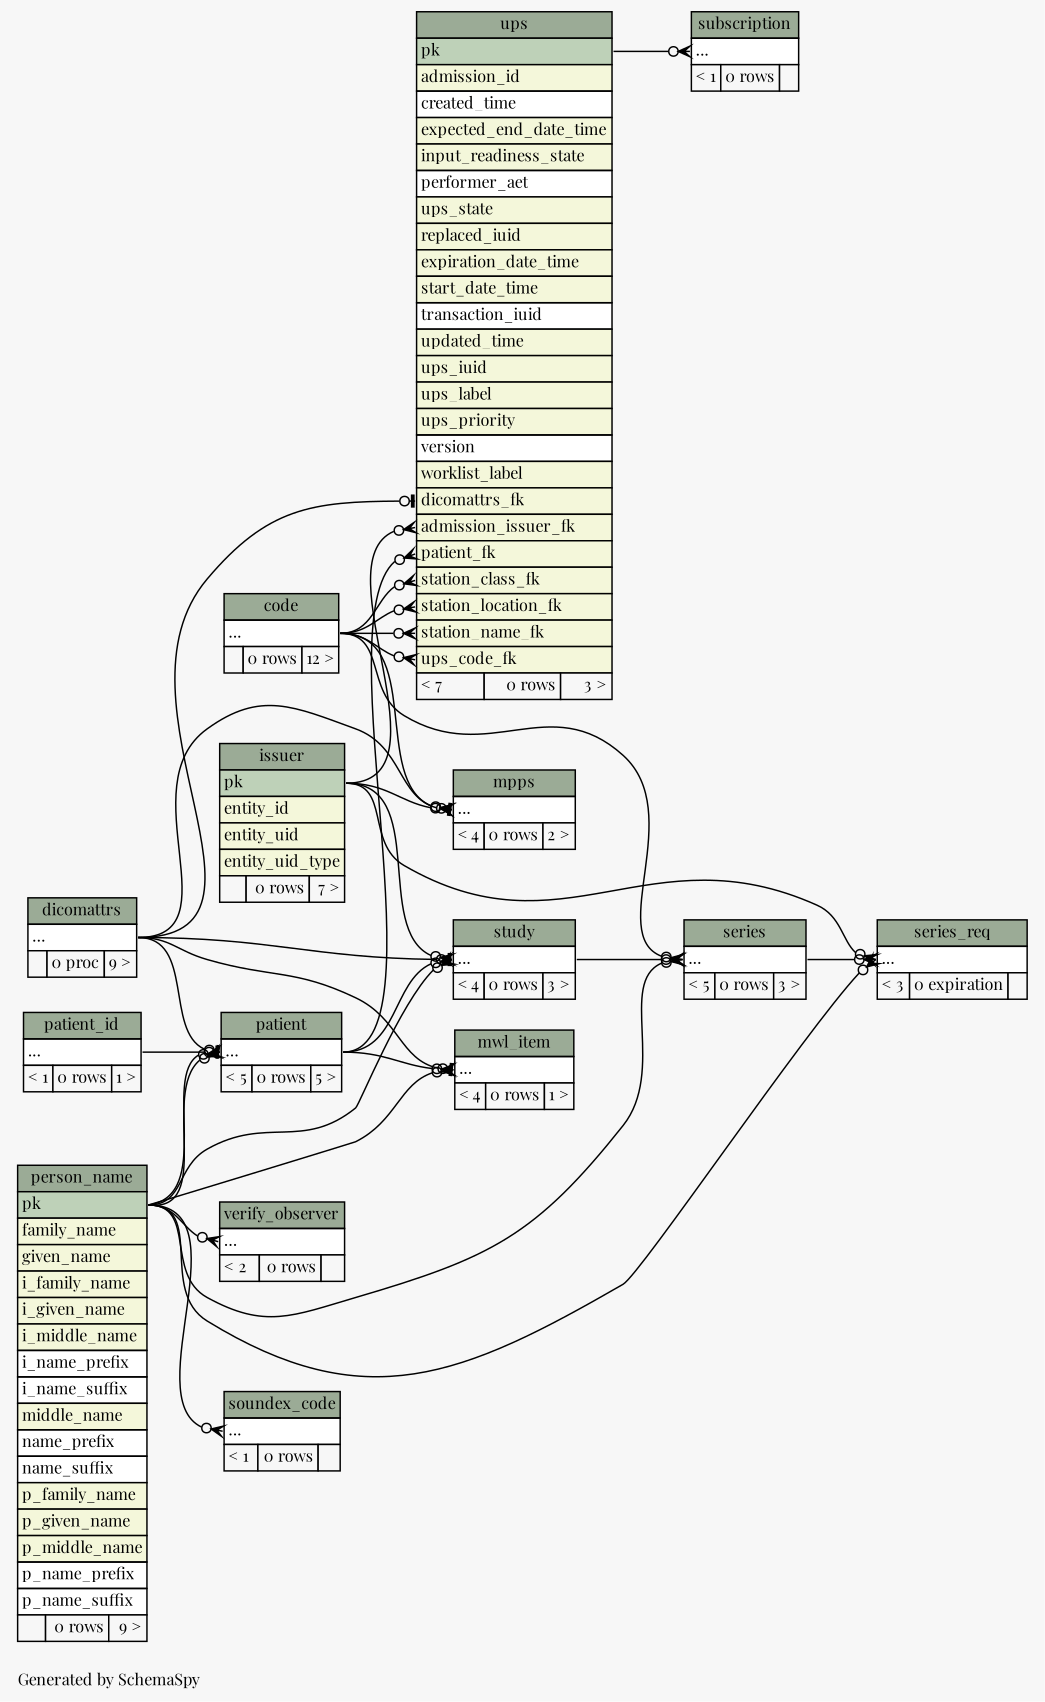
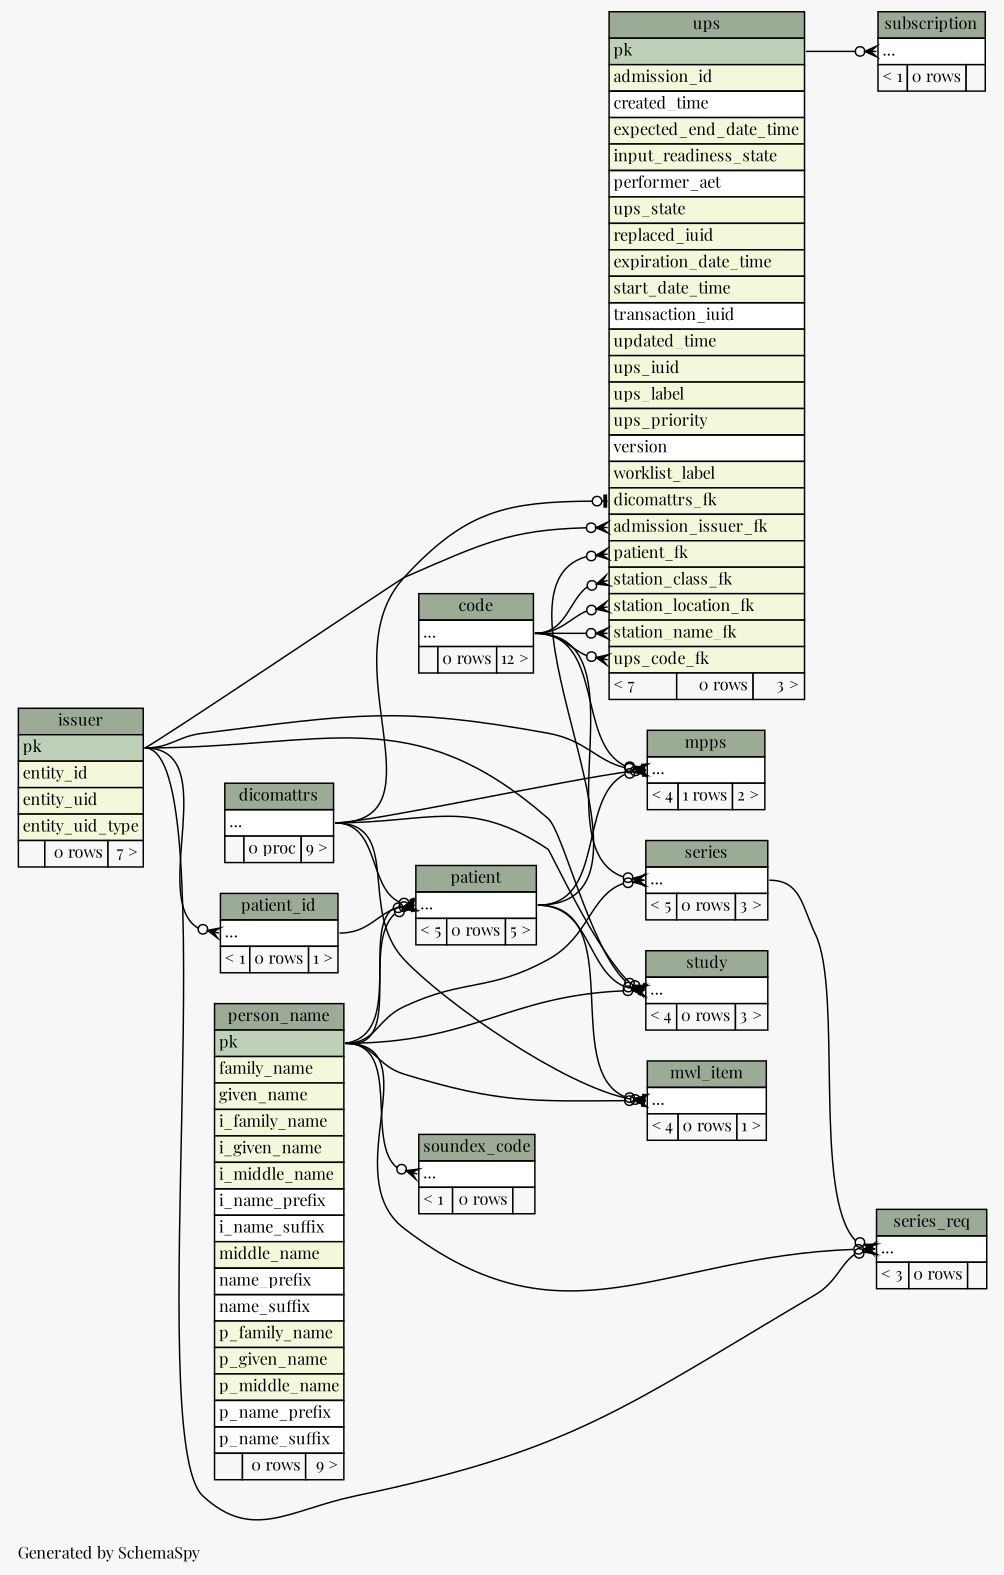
none -> (600, 807)
none -> (183, 814)
(514, 835) -> (705, 796)
(619, 960) -> none
(959, 985) -> (938, 1275)
(281, 1242) -> none
